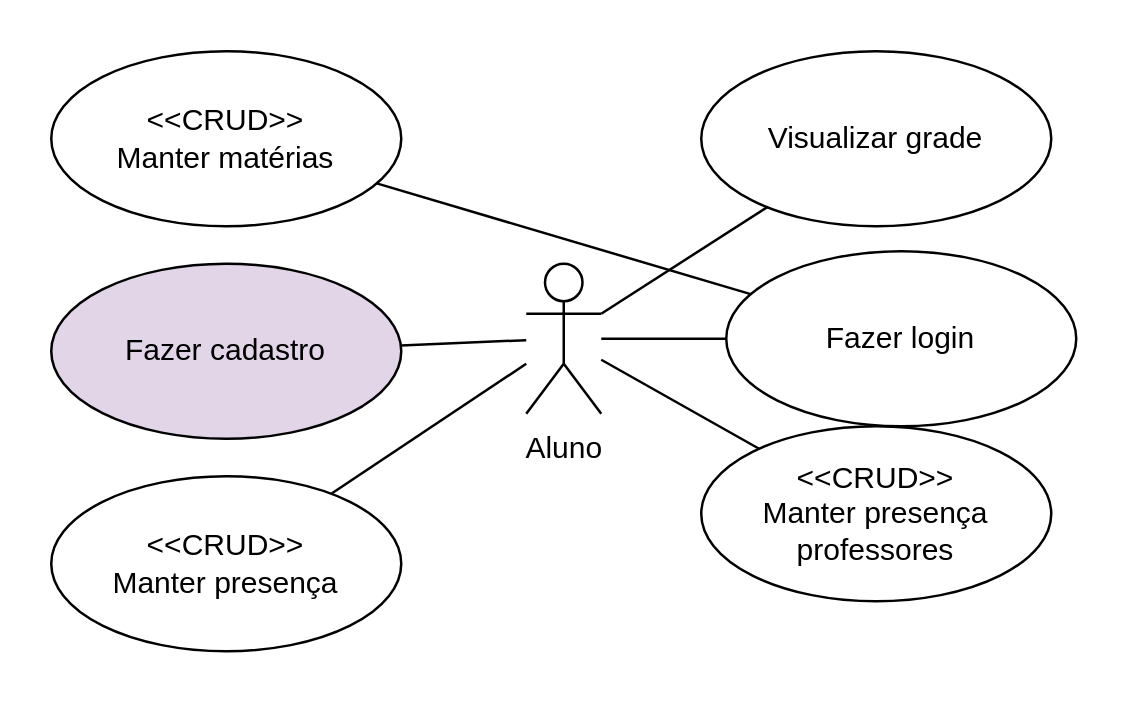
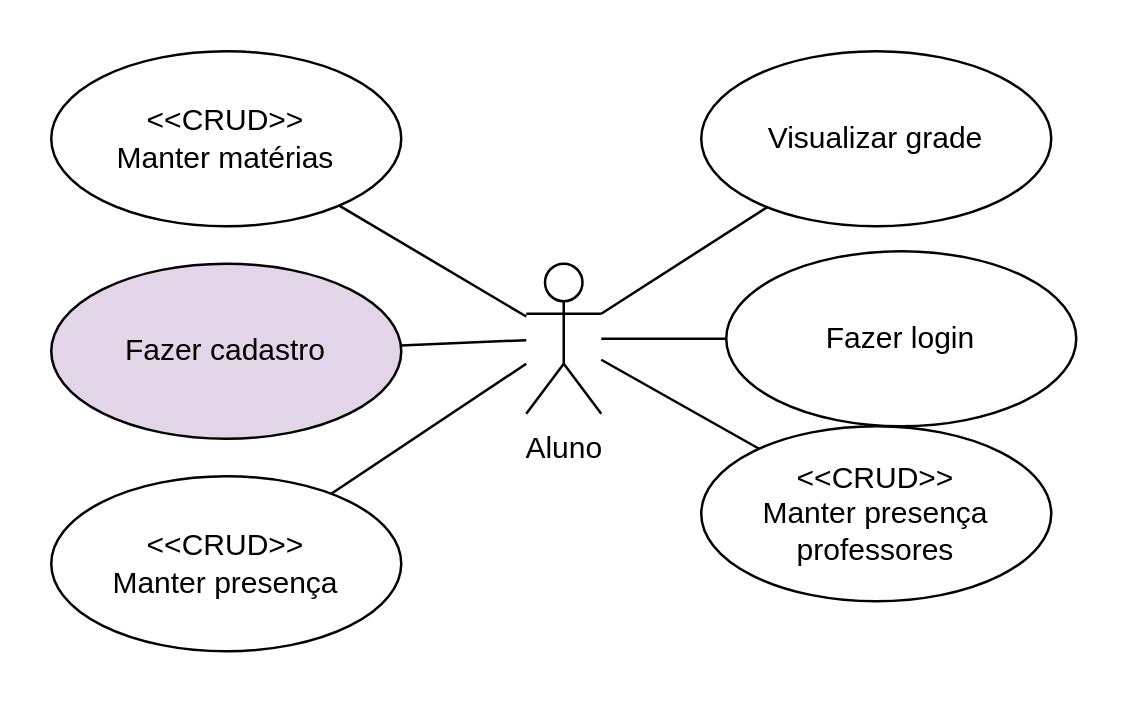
(520, 226) -> (432, 261)
